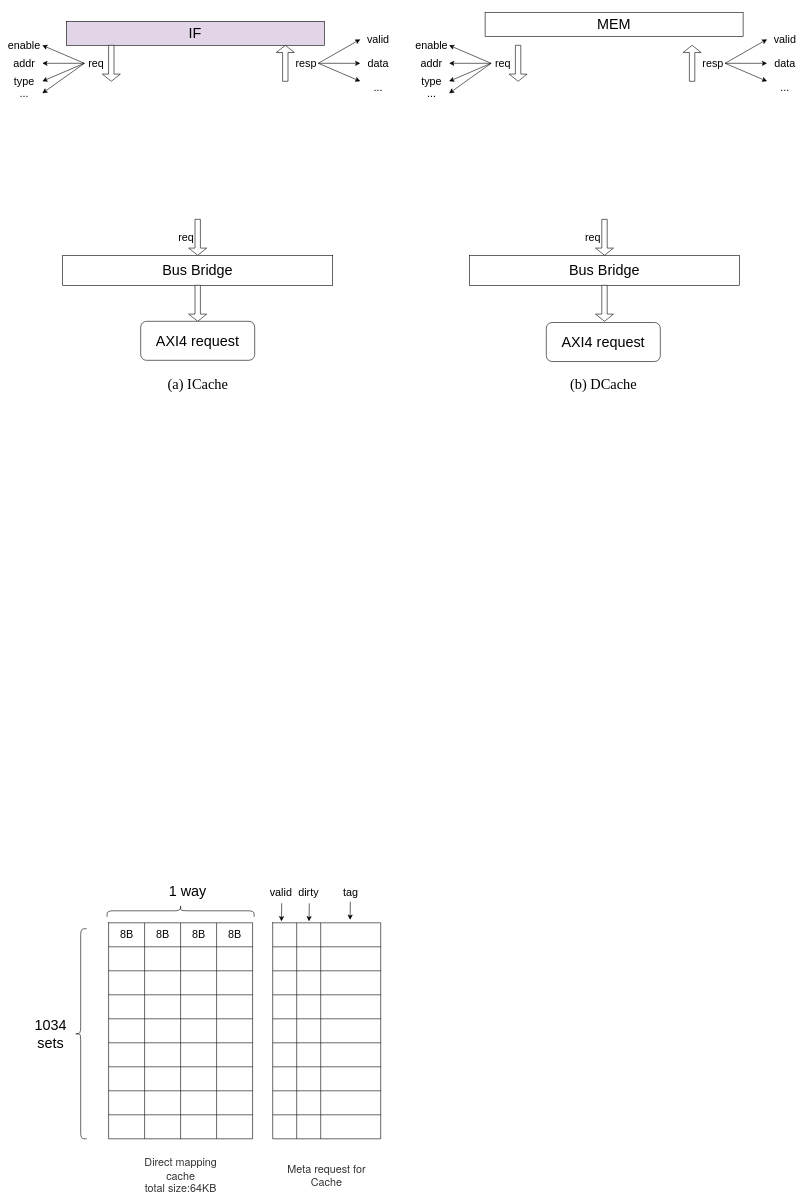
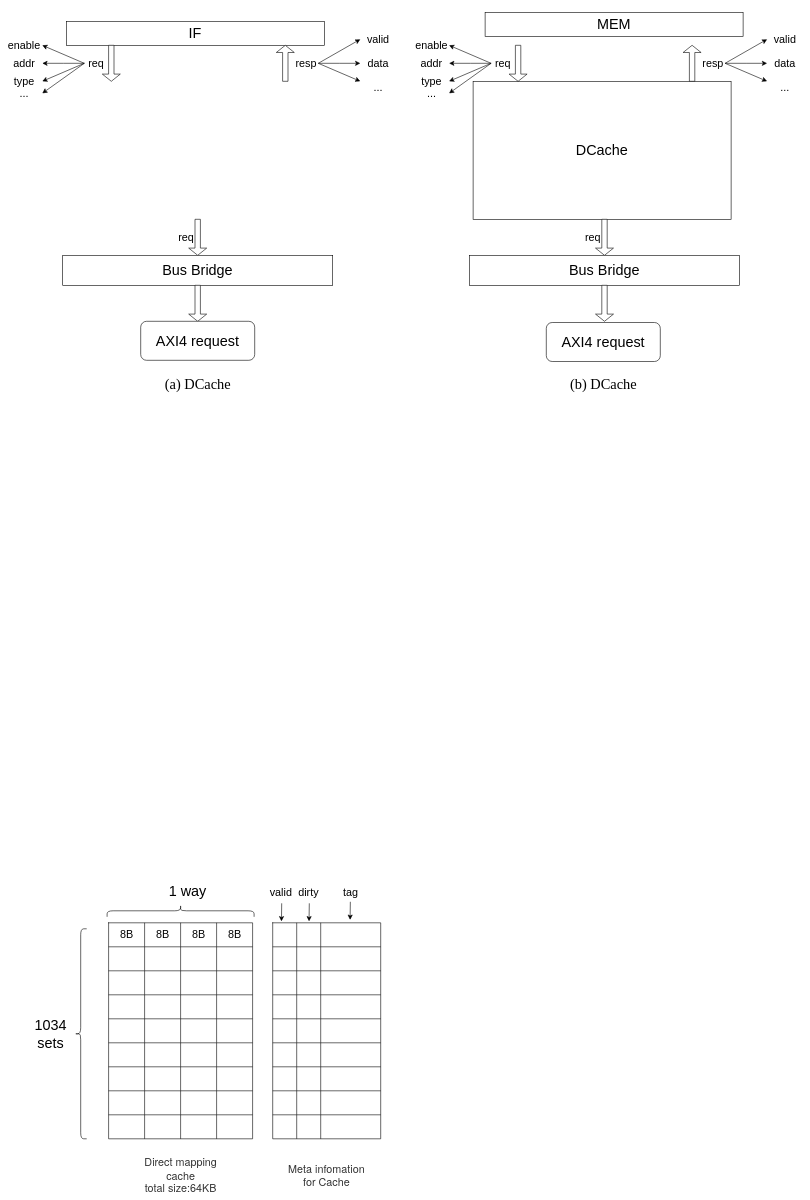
(195, 33) -> (195, 33)
none -> (602, 150)
(198, 384) -> (198, 384)
(327, 1175) -> (327, 1175)
